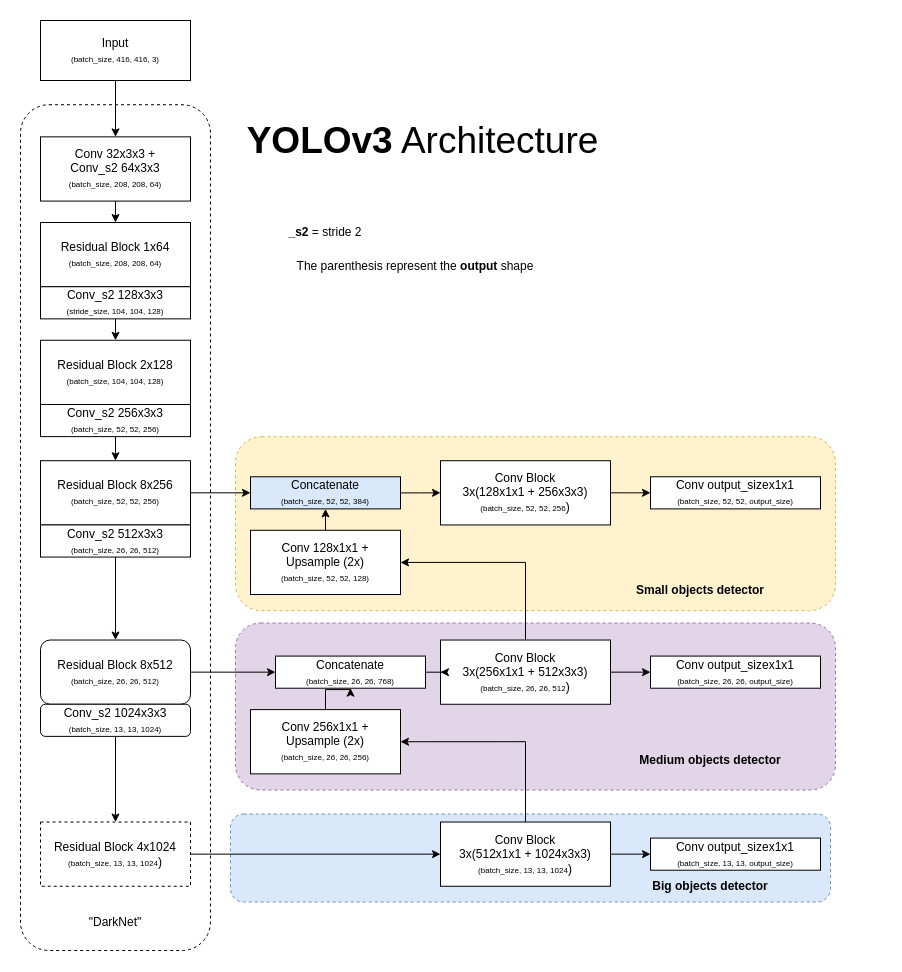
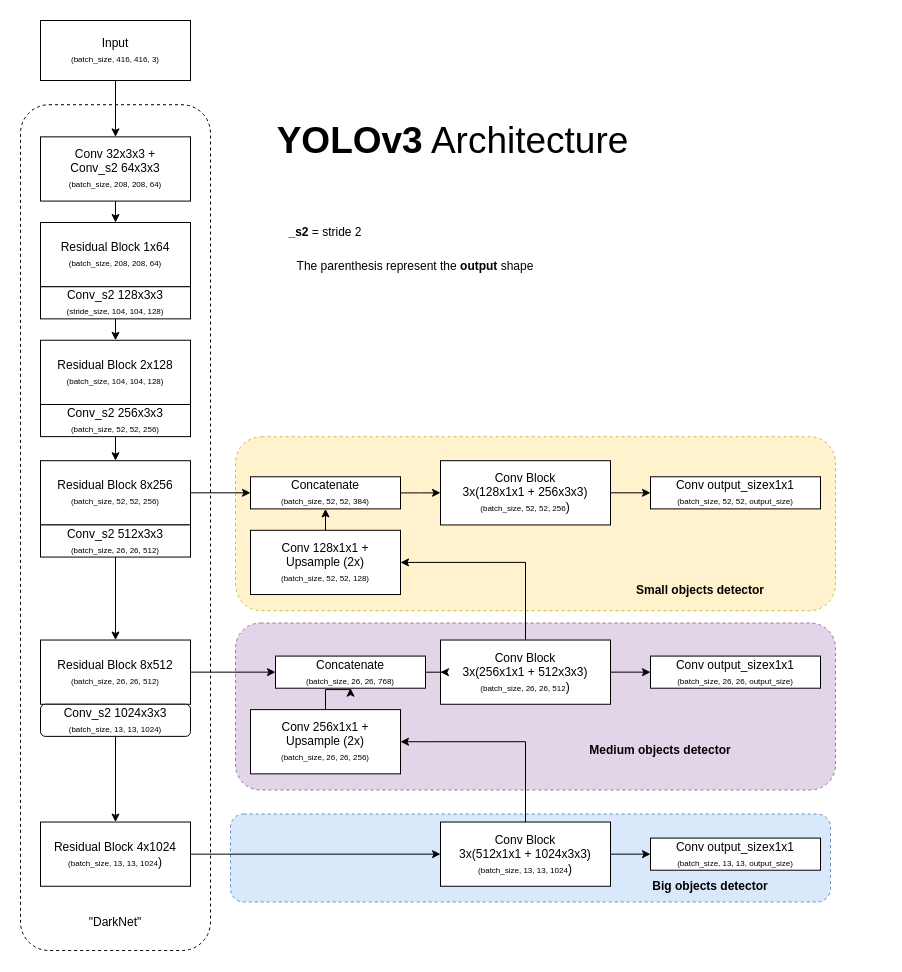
(423, 141) -> (453, 141)
(326, 493) -> (326, 493)
(116, 672) -> (116, 672)
(711, 761) -> (661, 751)
(116, 854) -> (116, 854)
